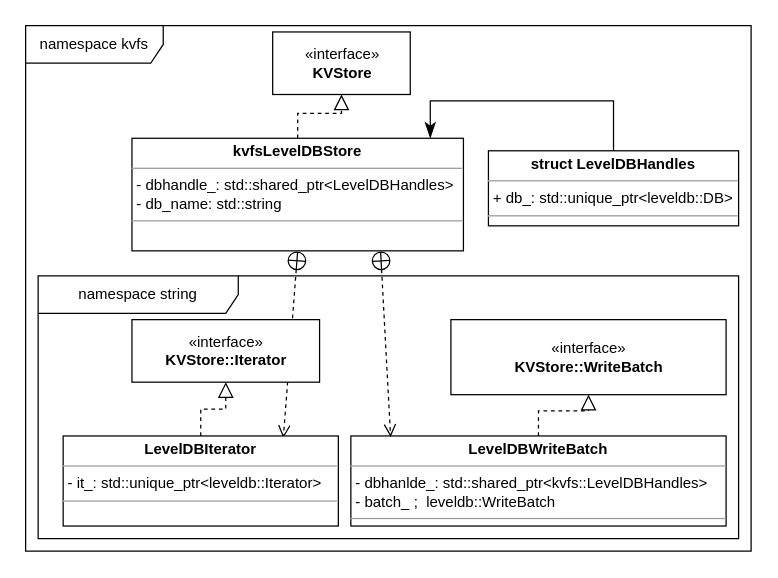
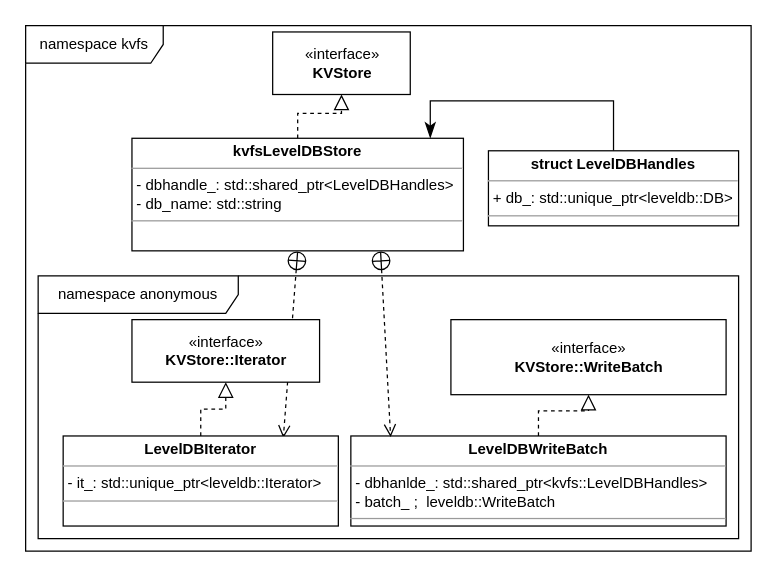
(138, 294) -> (138, 294)
